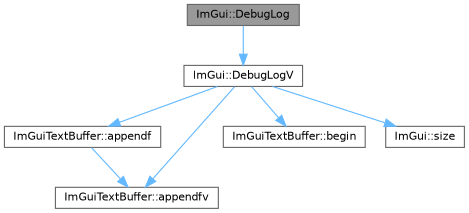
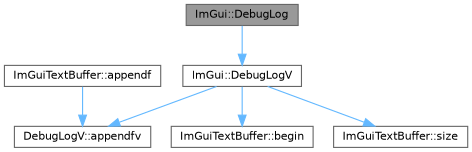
(168, 104) -> none
(425, 137) -> (401, 137)
(137, 198) -> (83, 137)
